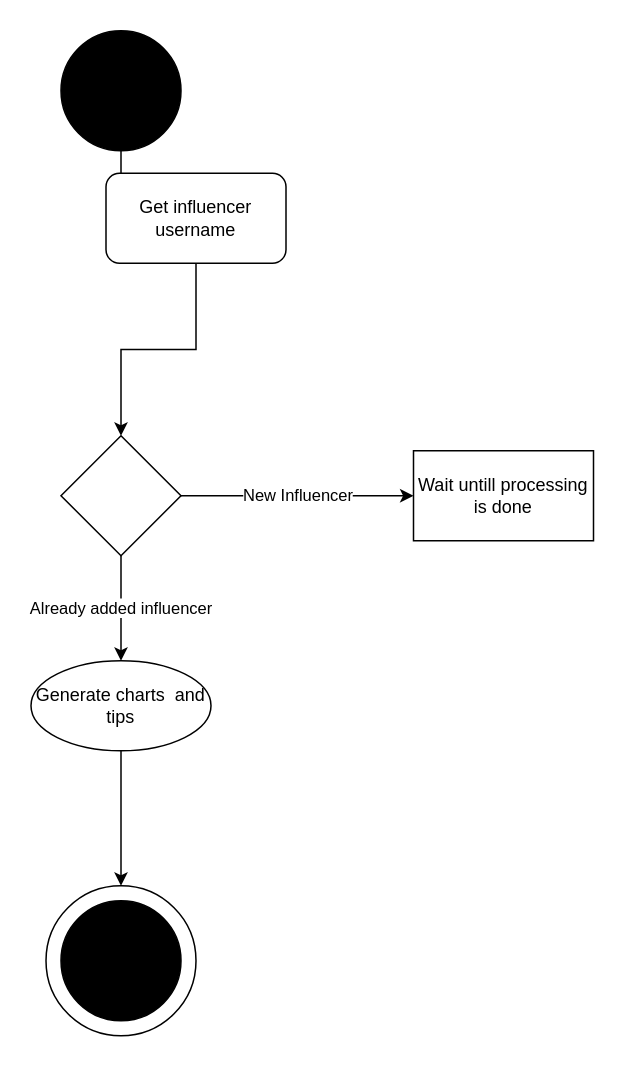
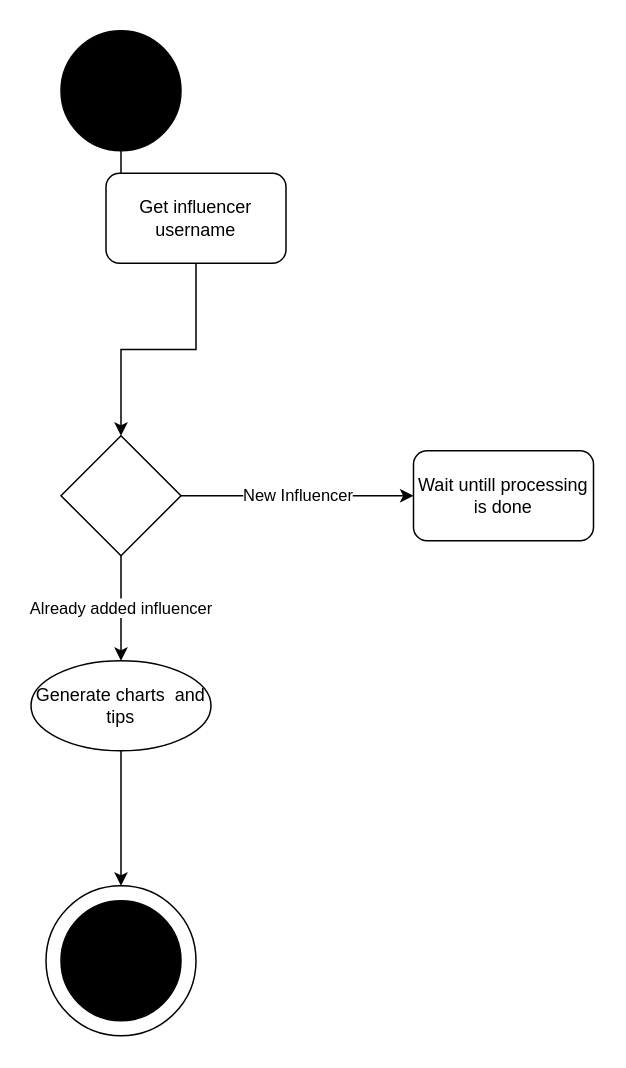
(503, 496) -> (503, 496)
